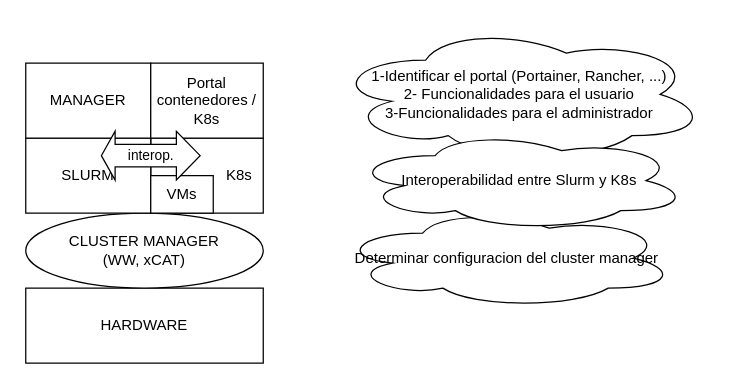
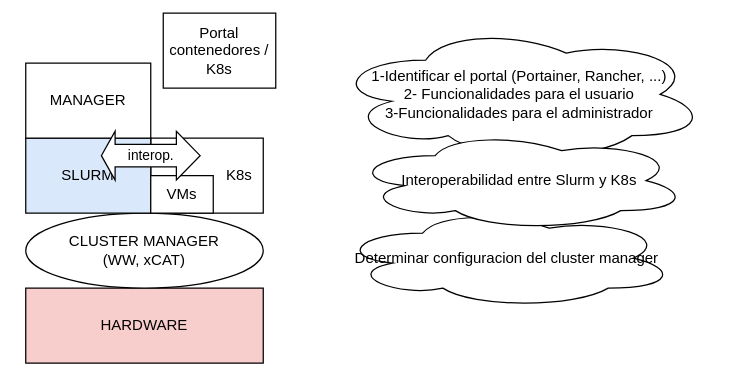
(207, 101) -> (219, 51)
(88, 176) -> (88, 176)
(144, 326) -> (144, 326)
